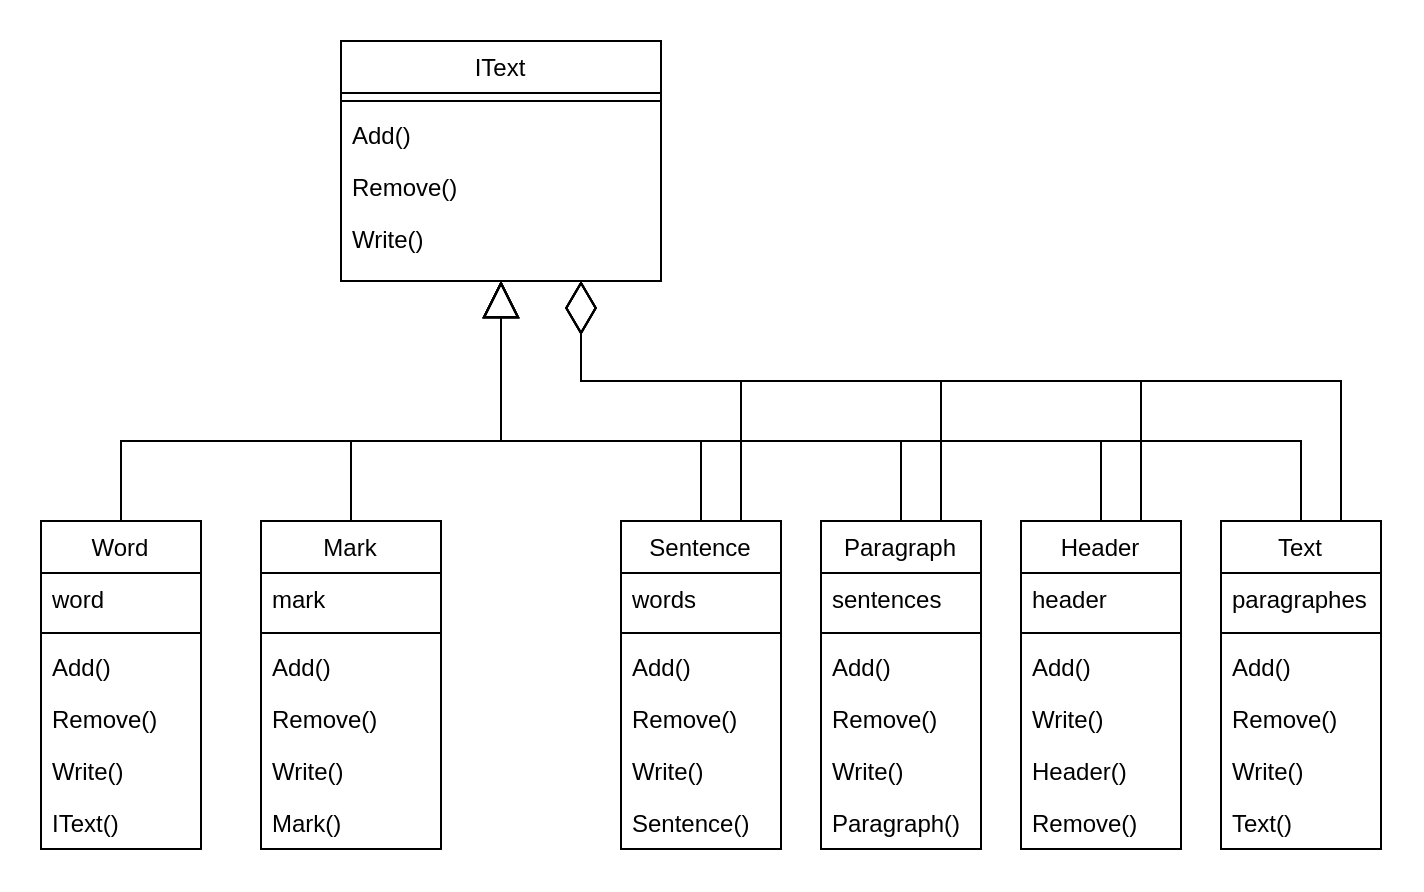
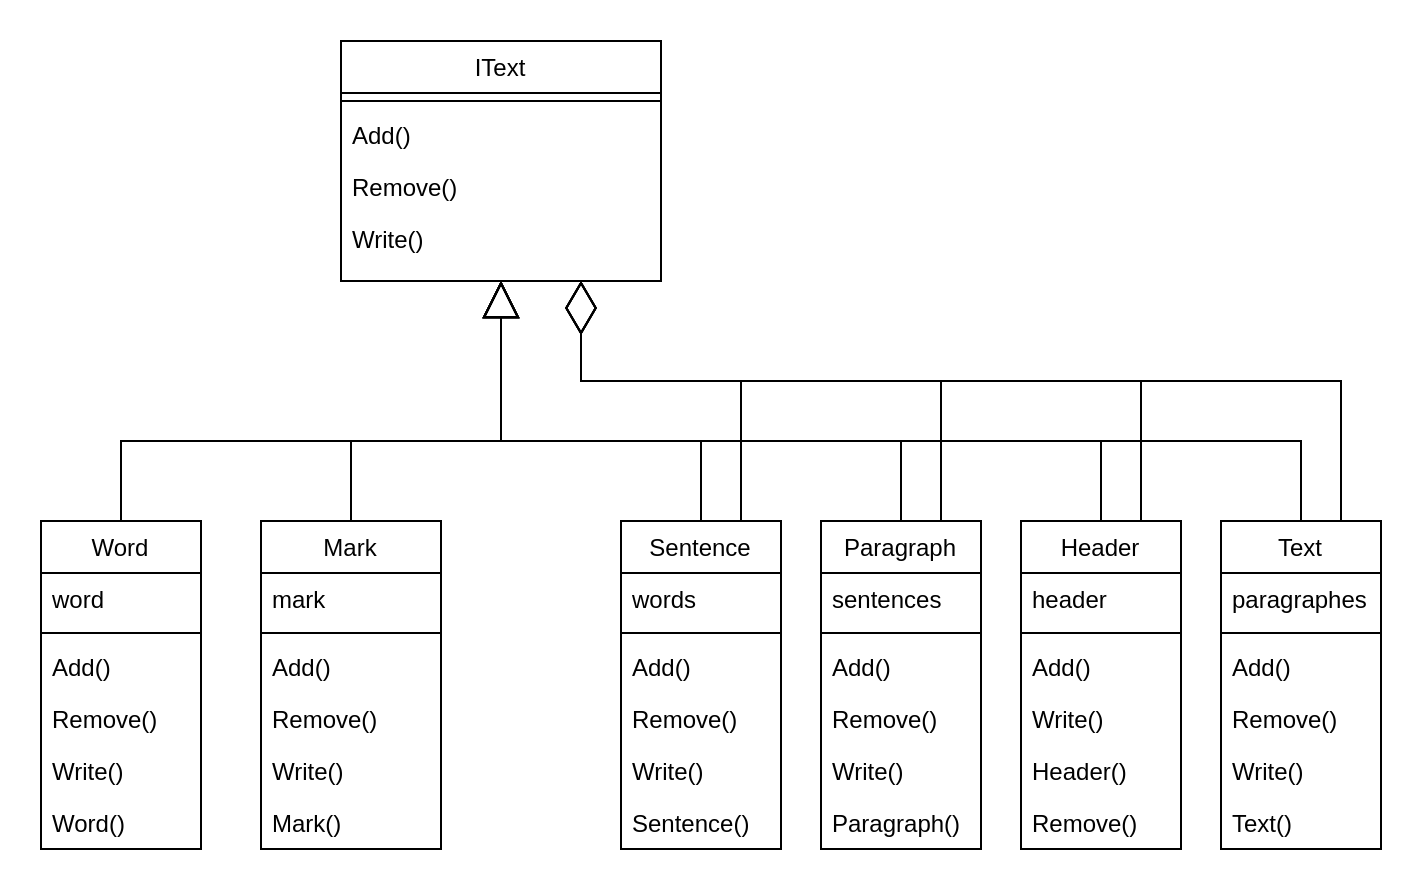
(99, 824) -> (92, 824)
